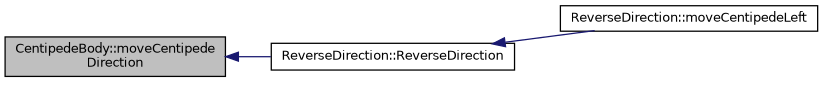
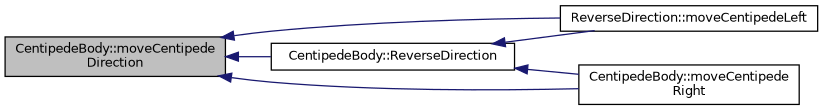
none -> (397, 22)
(393, 57) -> (393, 57)
none -> (689, 85)
